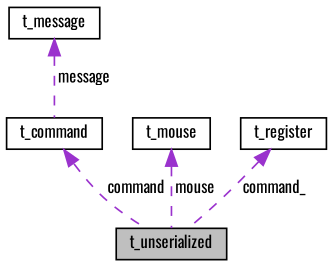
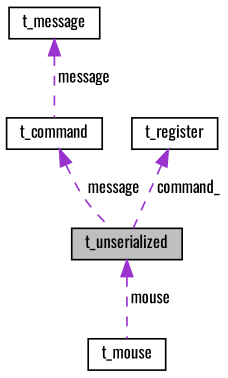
(134, 189) -> (112, 189)
(171, 197) -> (127, 308)
